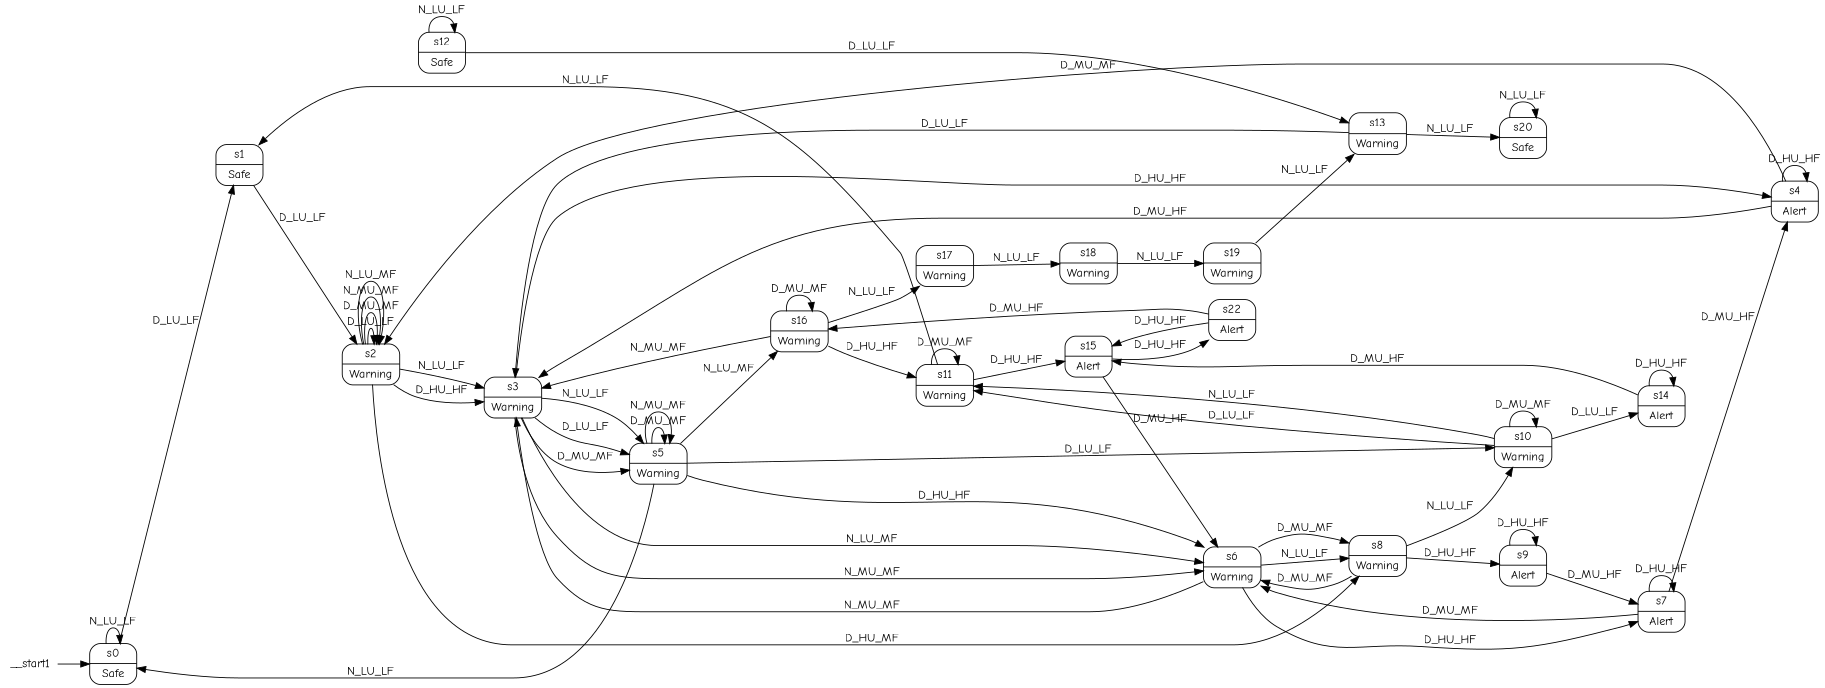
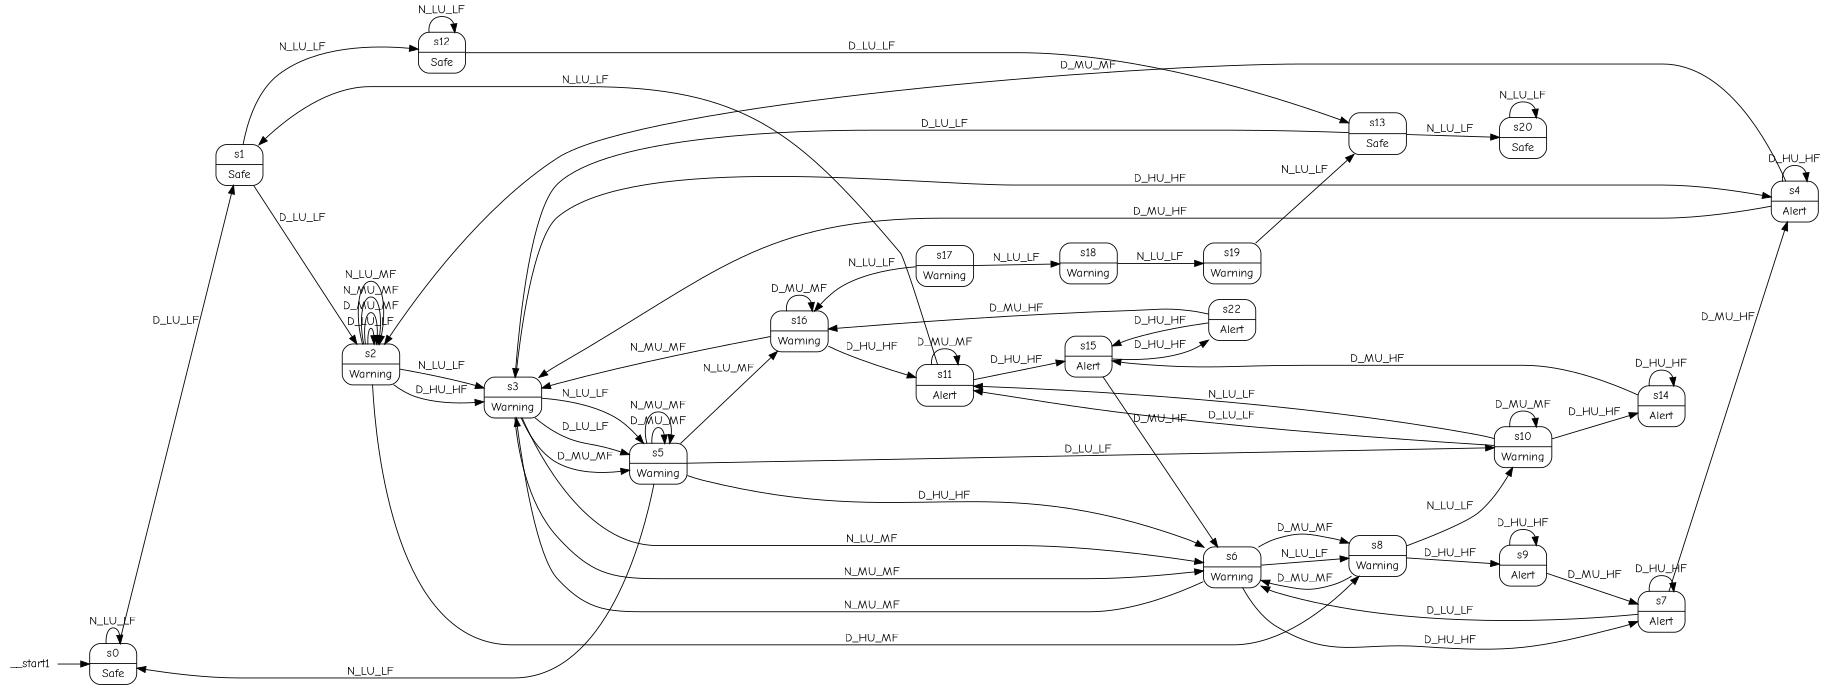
none -> (303, 61)
(1378, 144) -> (1378, 144)
(871, 309) -> (864, 277)
(945, 395) -> (945, 395)
(1595, 412) -> (1595, 412)
(1450, 610) -> (1450, 610)
